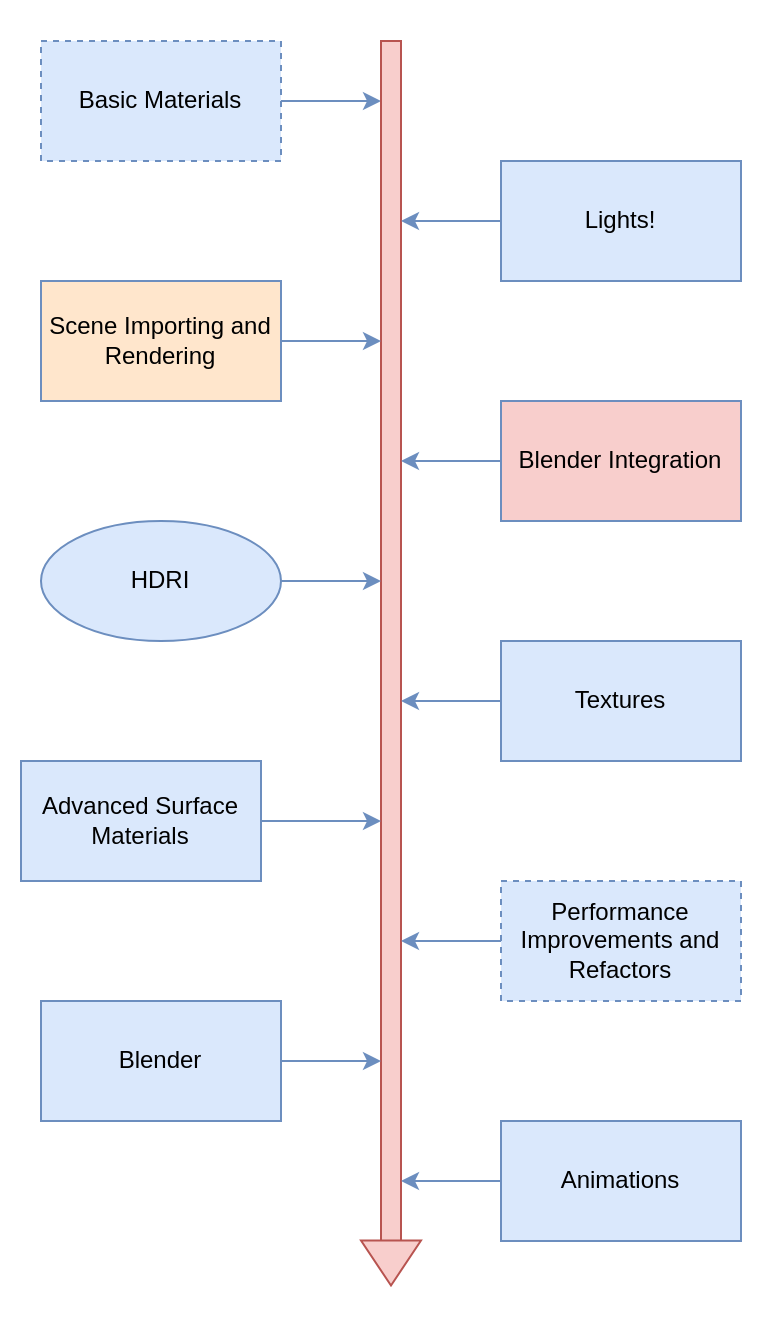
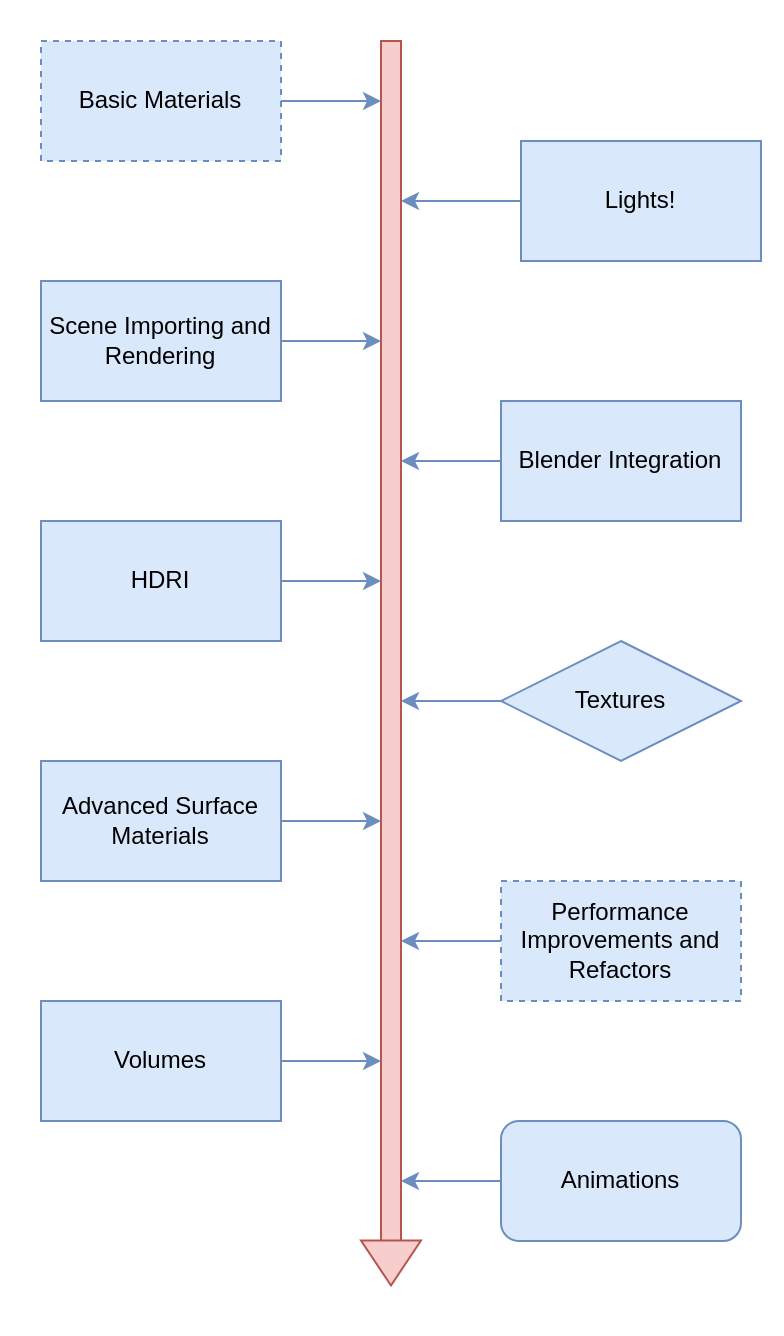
(621, 221) -> (641, 201)
(161, 341) -> (161, 341)
(621, 461) -> (621, 461)
(161, 581) -> (161, 581)
(621, 701) -> (621, 701)
(141, 821) -> (161, 821)
(161, 1061) -> (161, 1061)
(621, 1181) -> (621, 1181)
